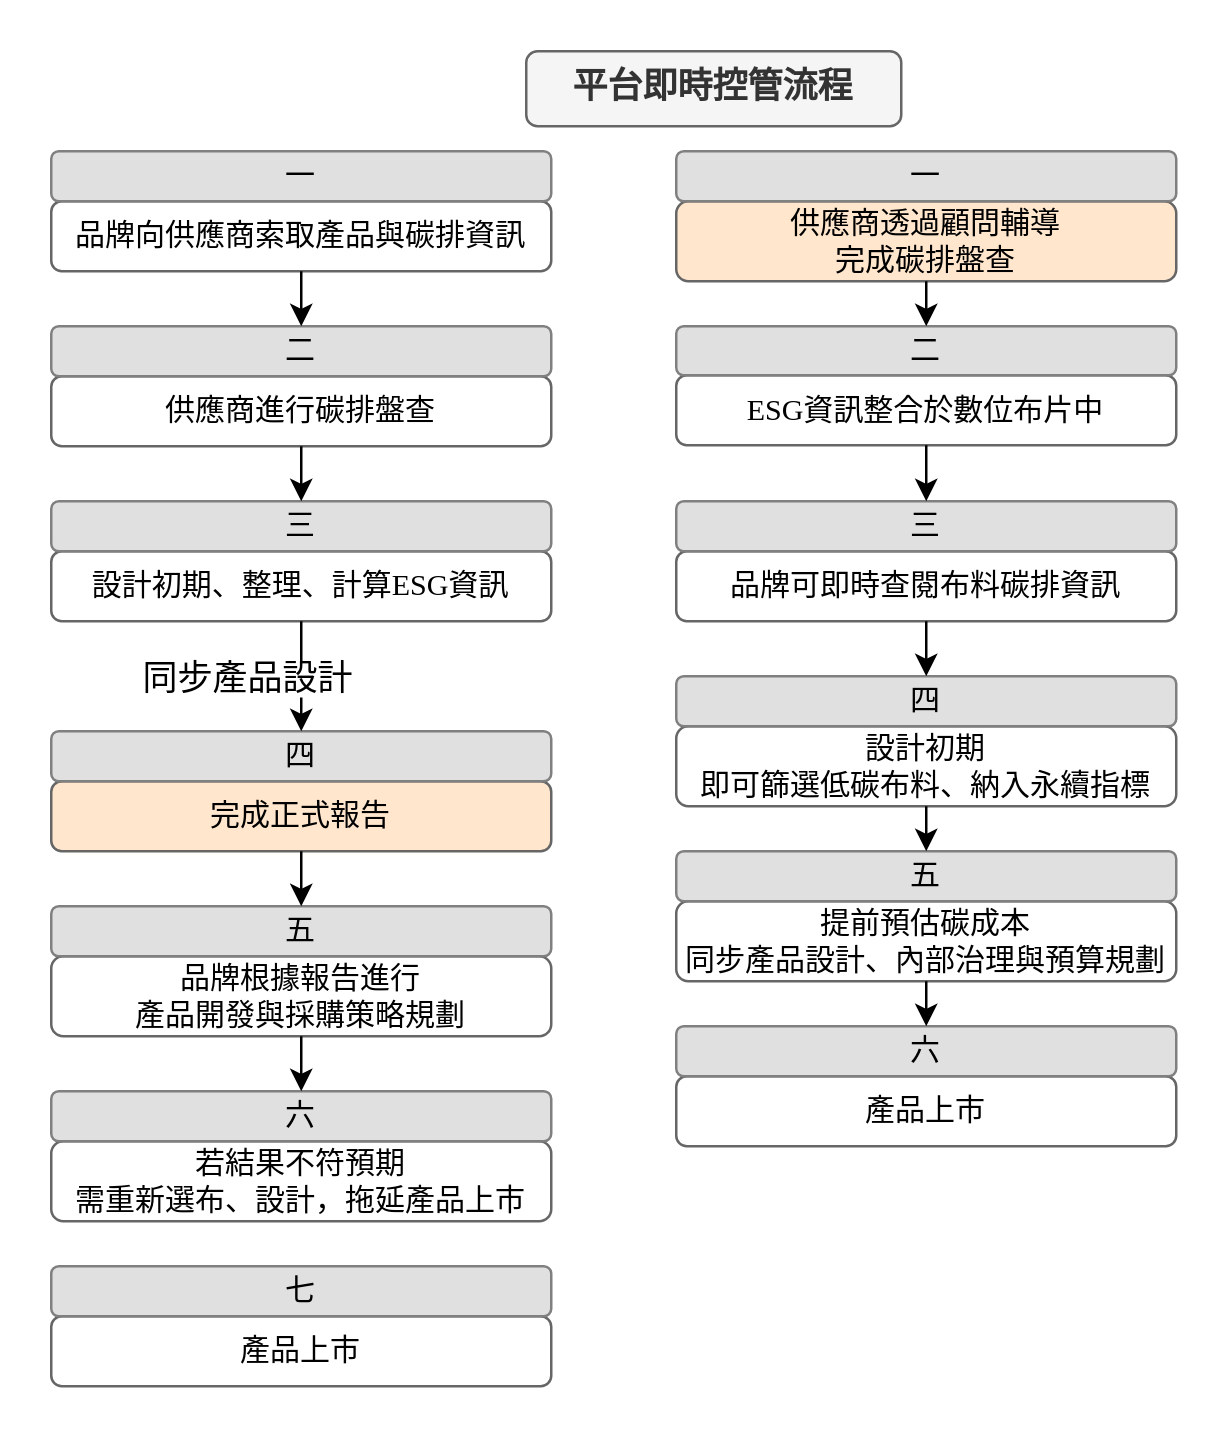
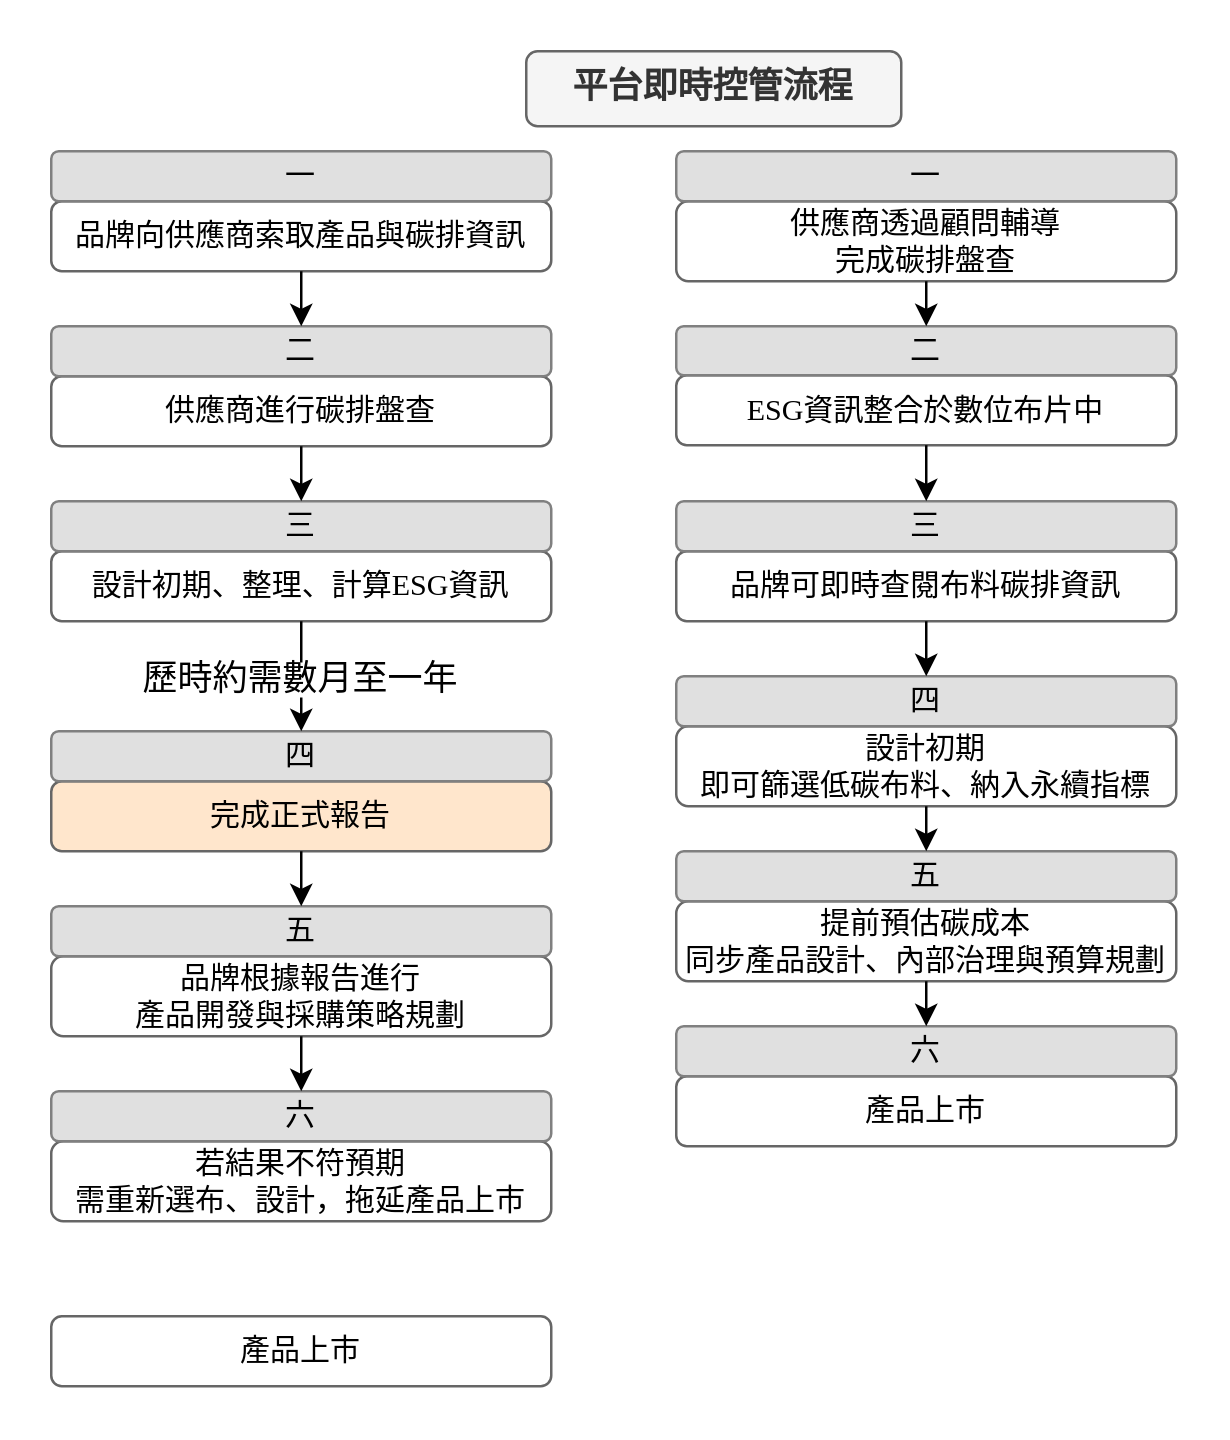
(926, 241) -> (926, 241)
(234, 679) -> (279, 679)
(301, 1291) -> none
